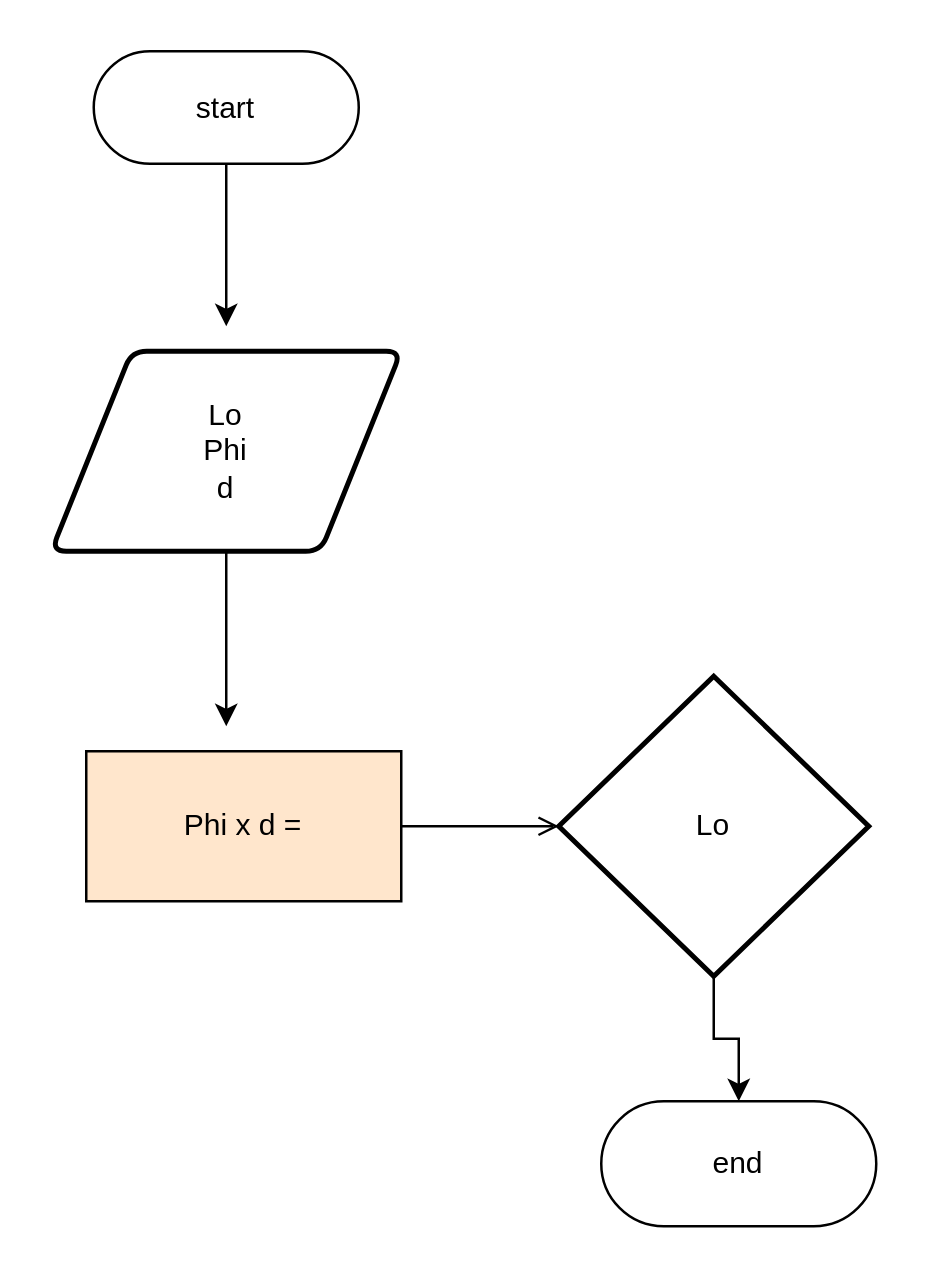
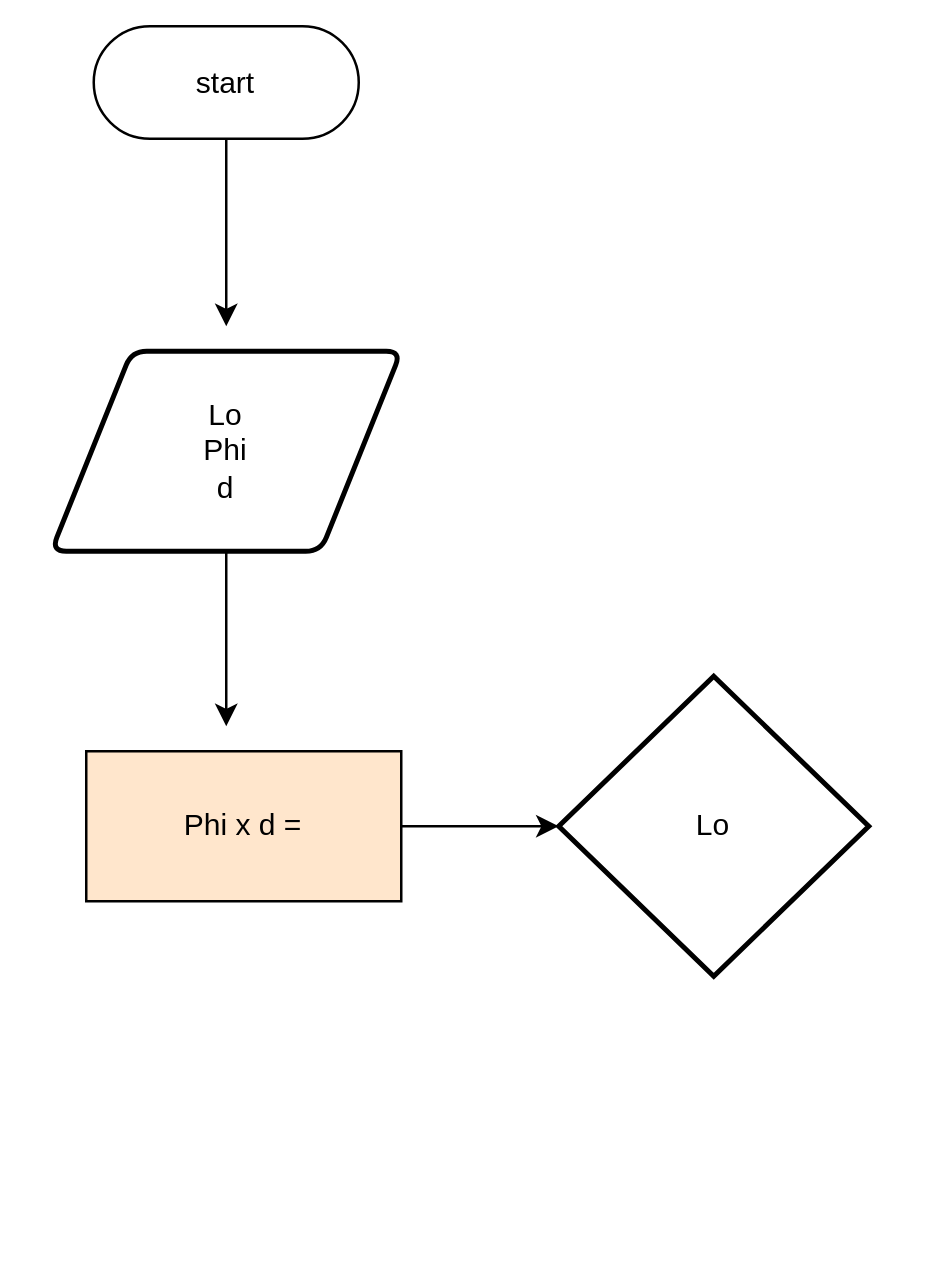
(226, 108) -> (226, 83)
(544, 826) -> (540, 826)
(719, 1039) -> none
(739, 1164) -> none
